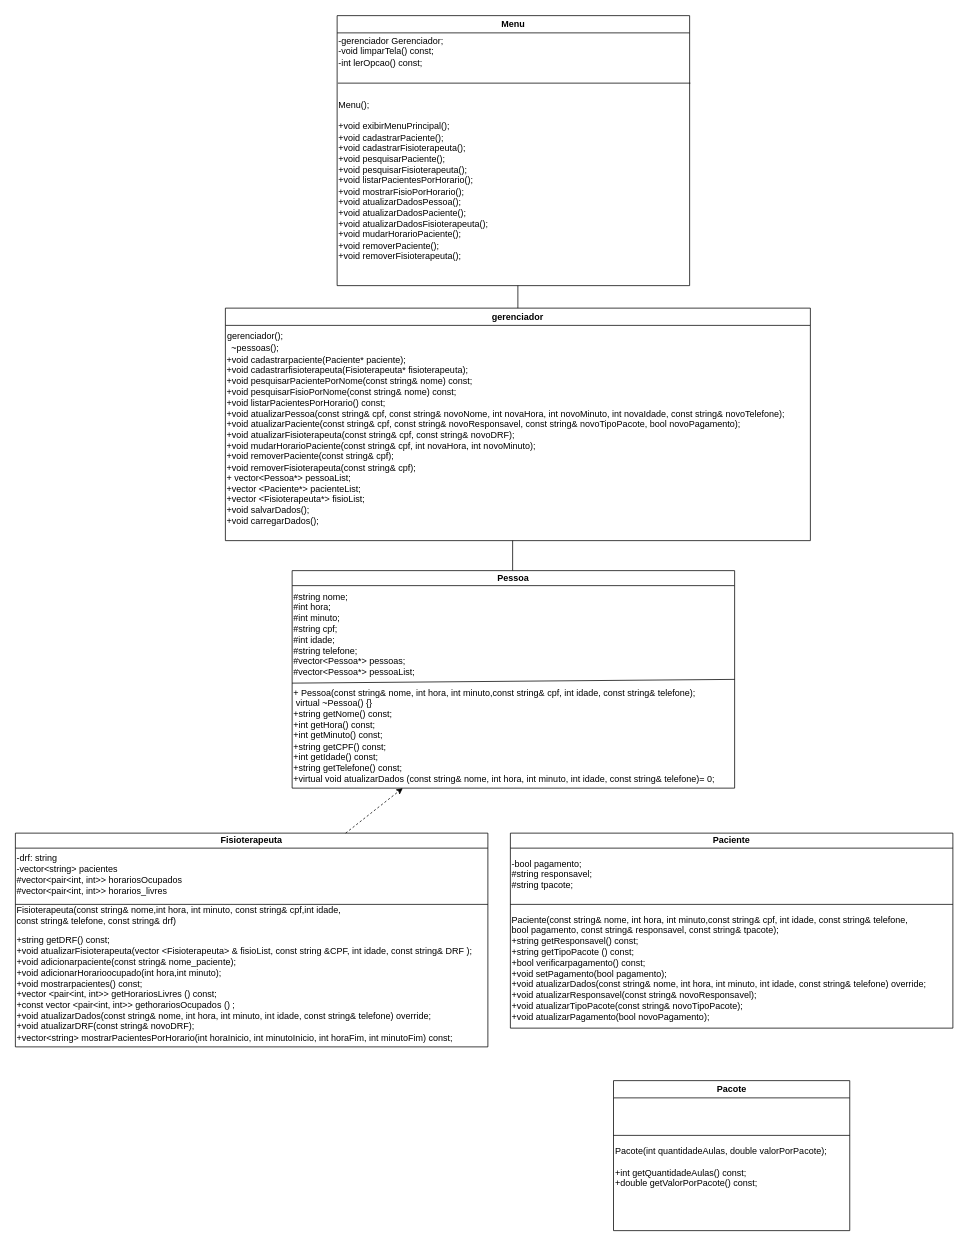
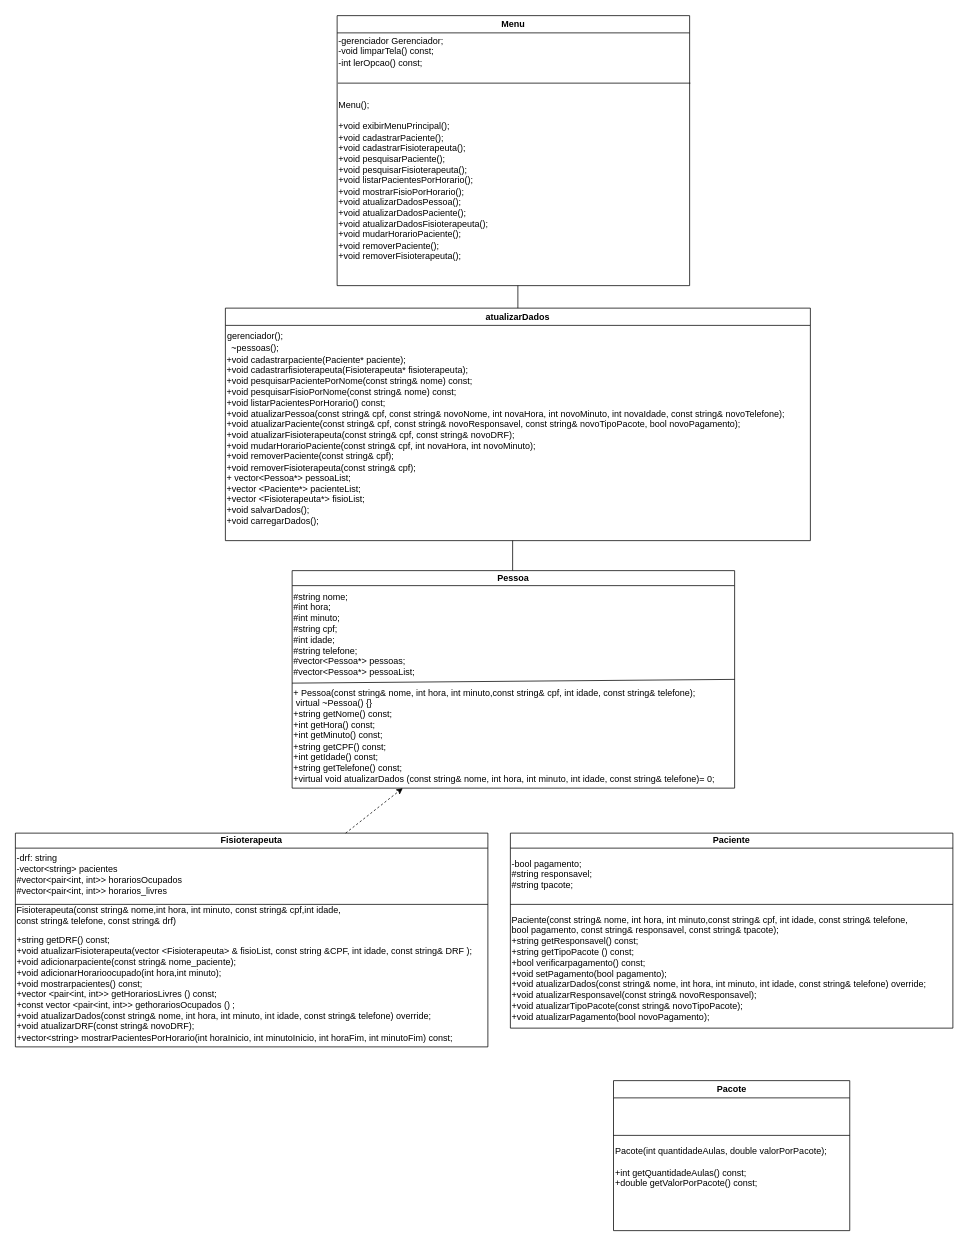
(518, 317) -> (518, 317)
